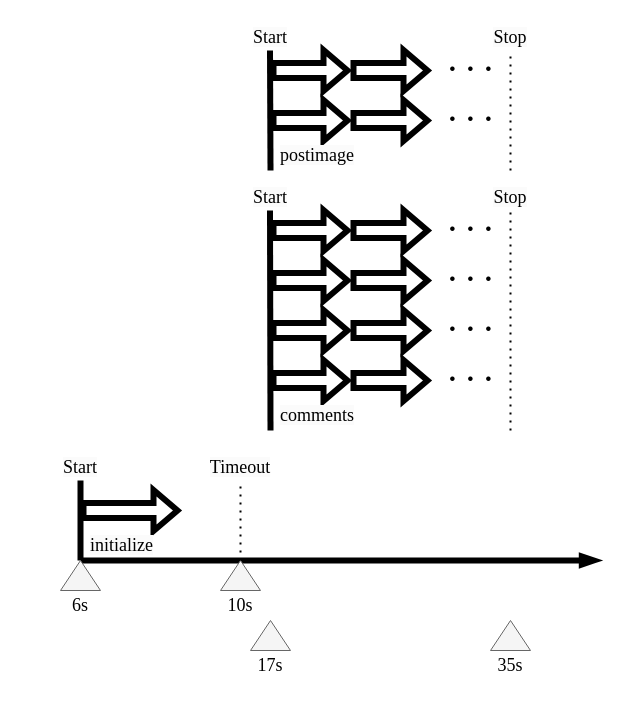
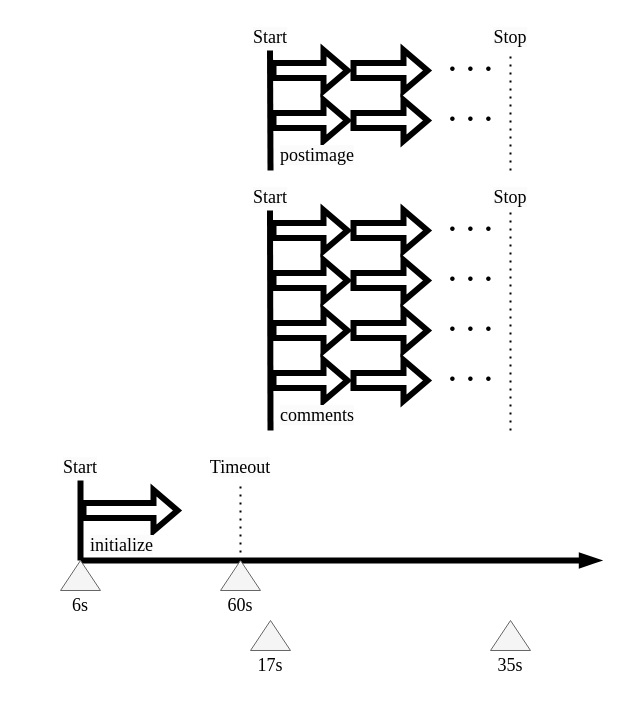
(241, 606) -> (241, 606)
